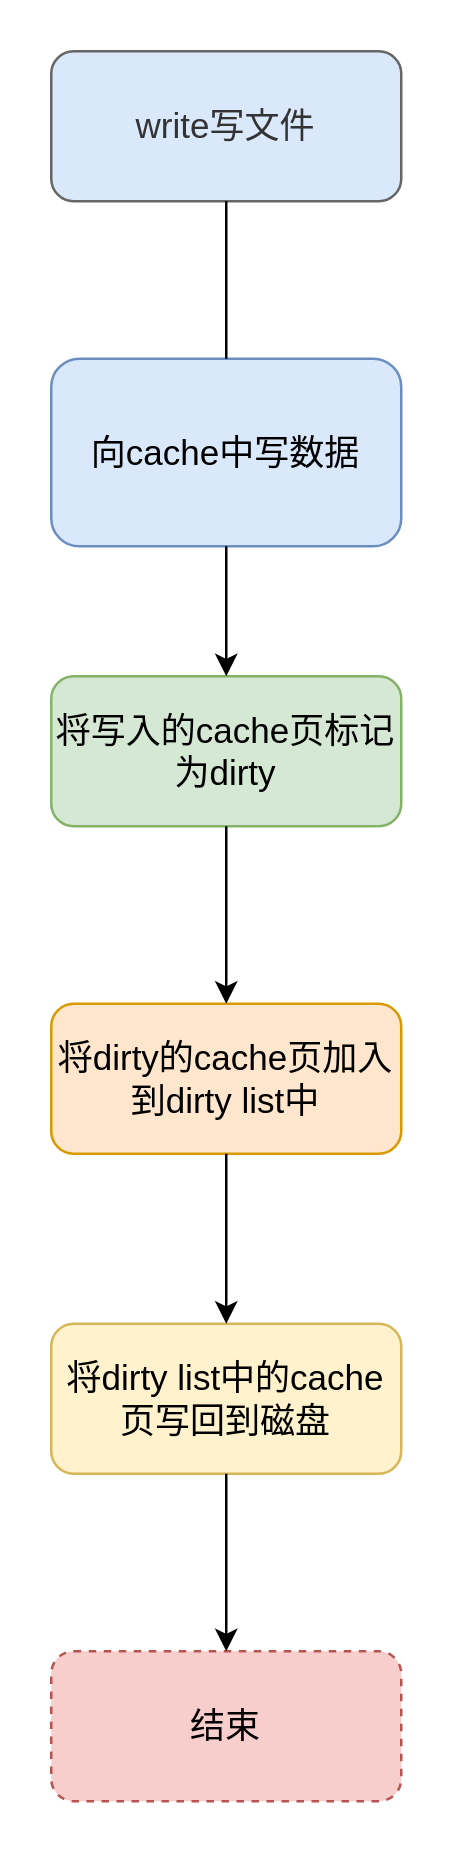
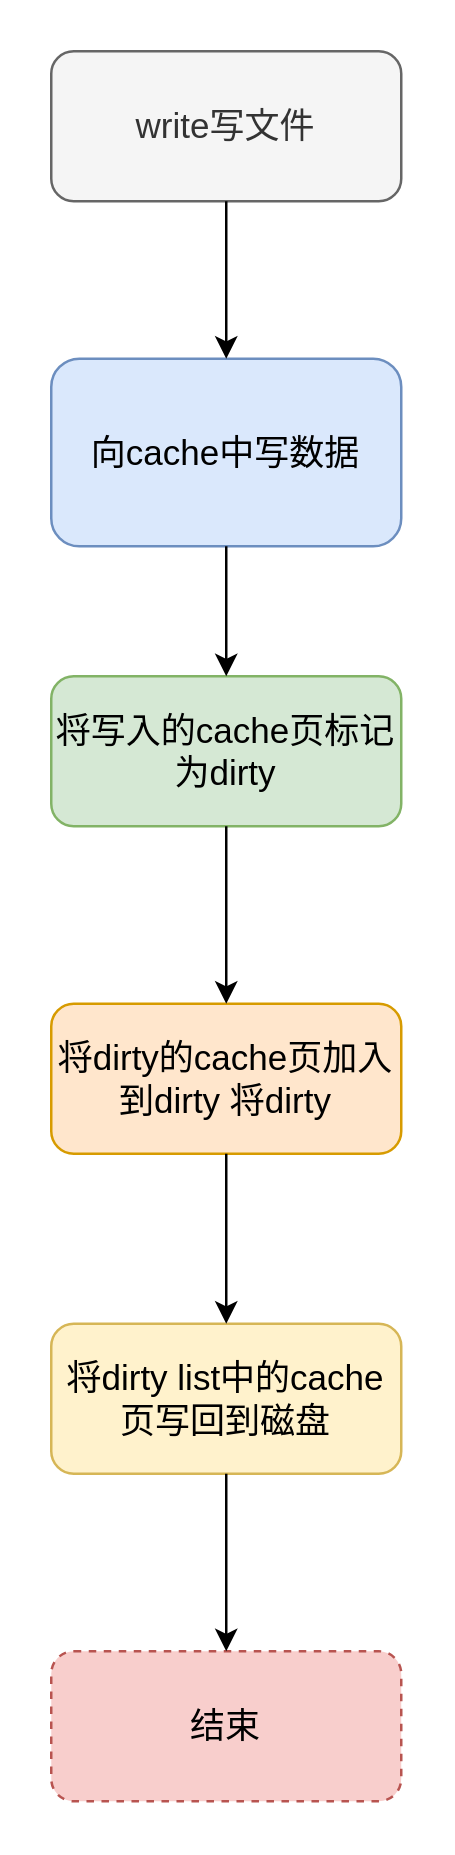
(226, 126) -> (226, 126)
(226, 348) -> (226, 340)
(226, 1079) -> (226, 1079)
